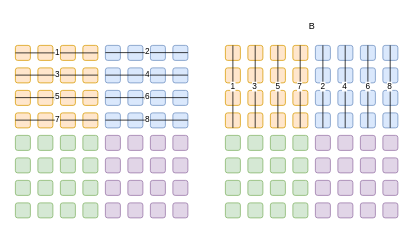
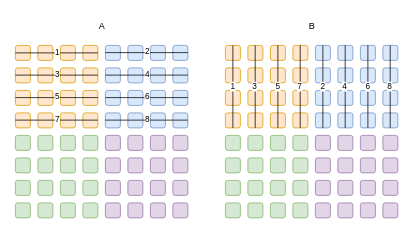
none -> (102, 27)
